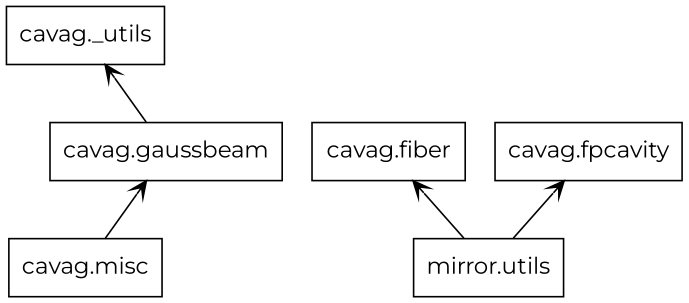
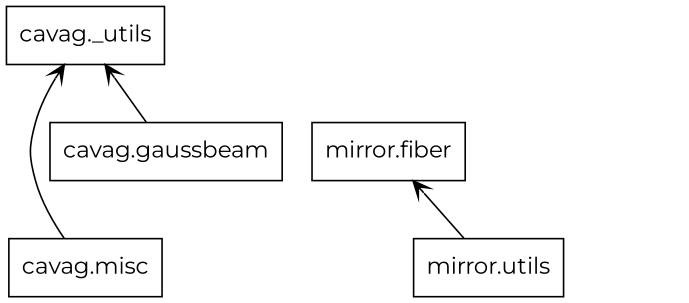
(389, 152) -> (389, 152)
(589, 152) -> none
(121, 216) -> (31, 160)
